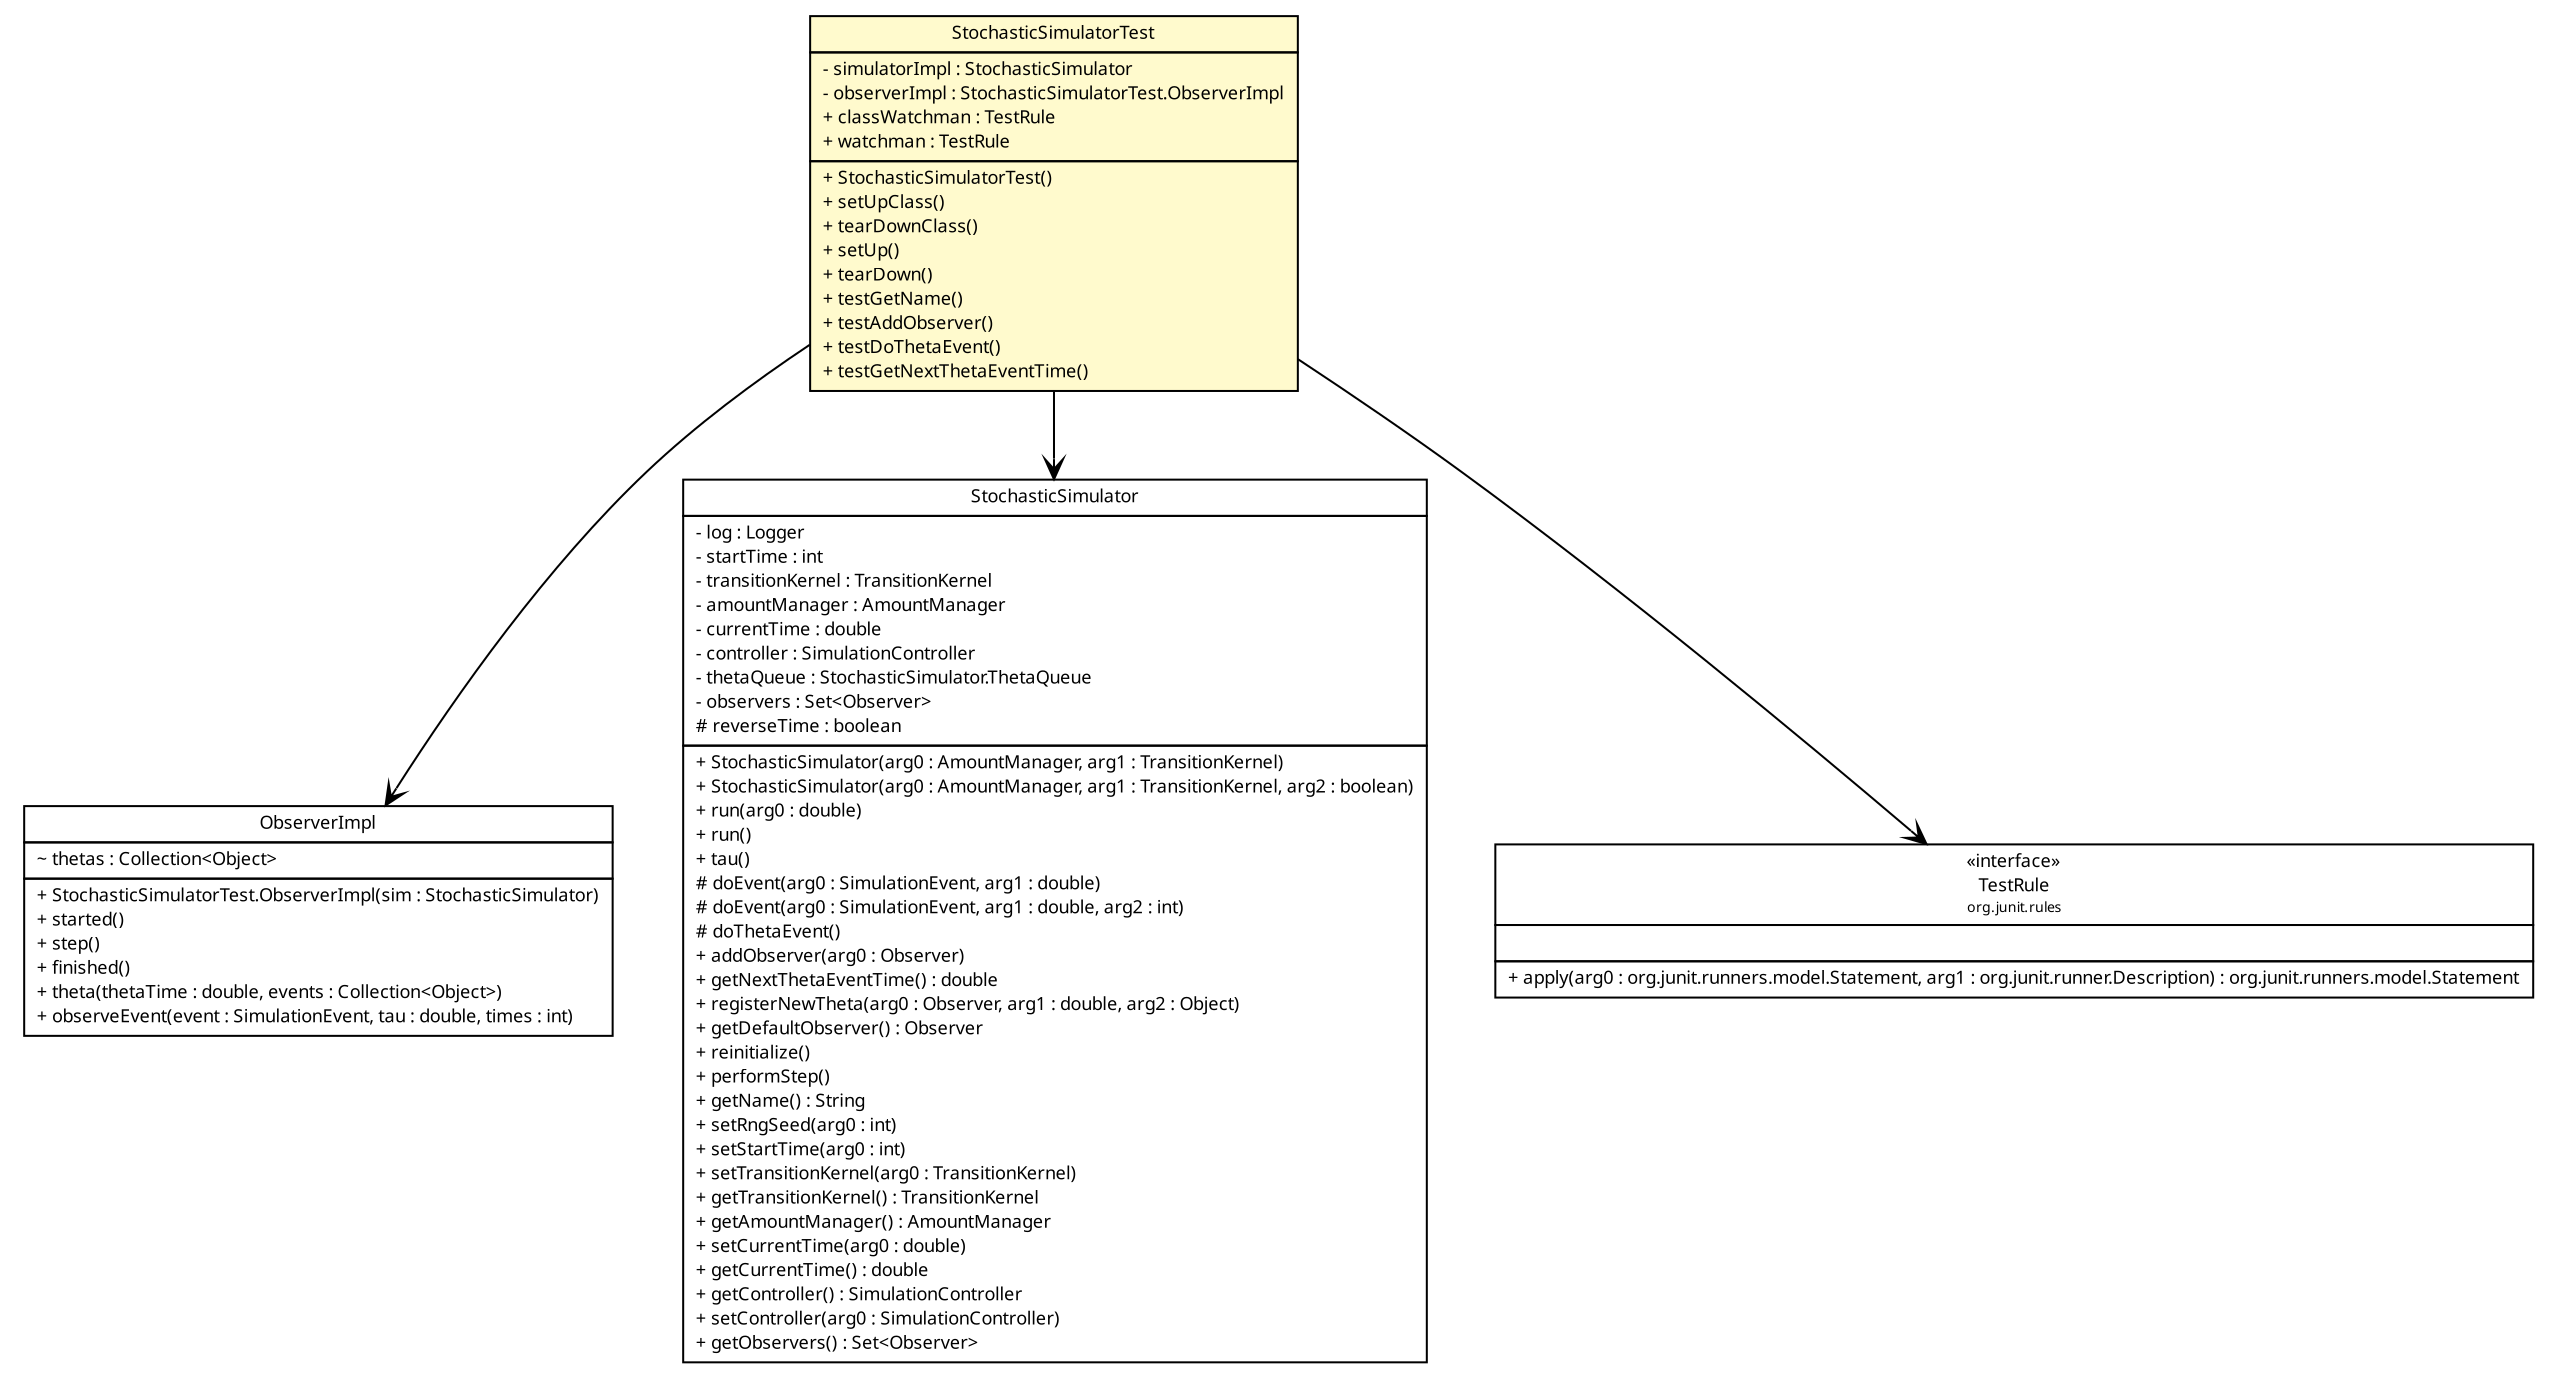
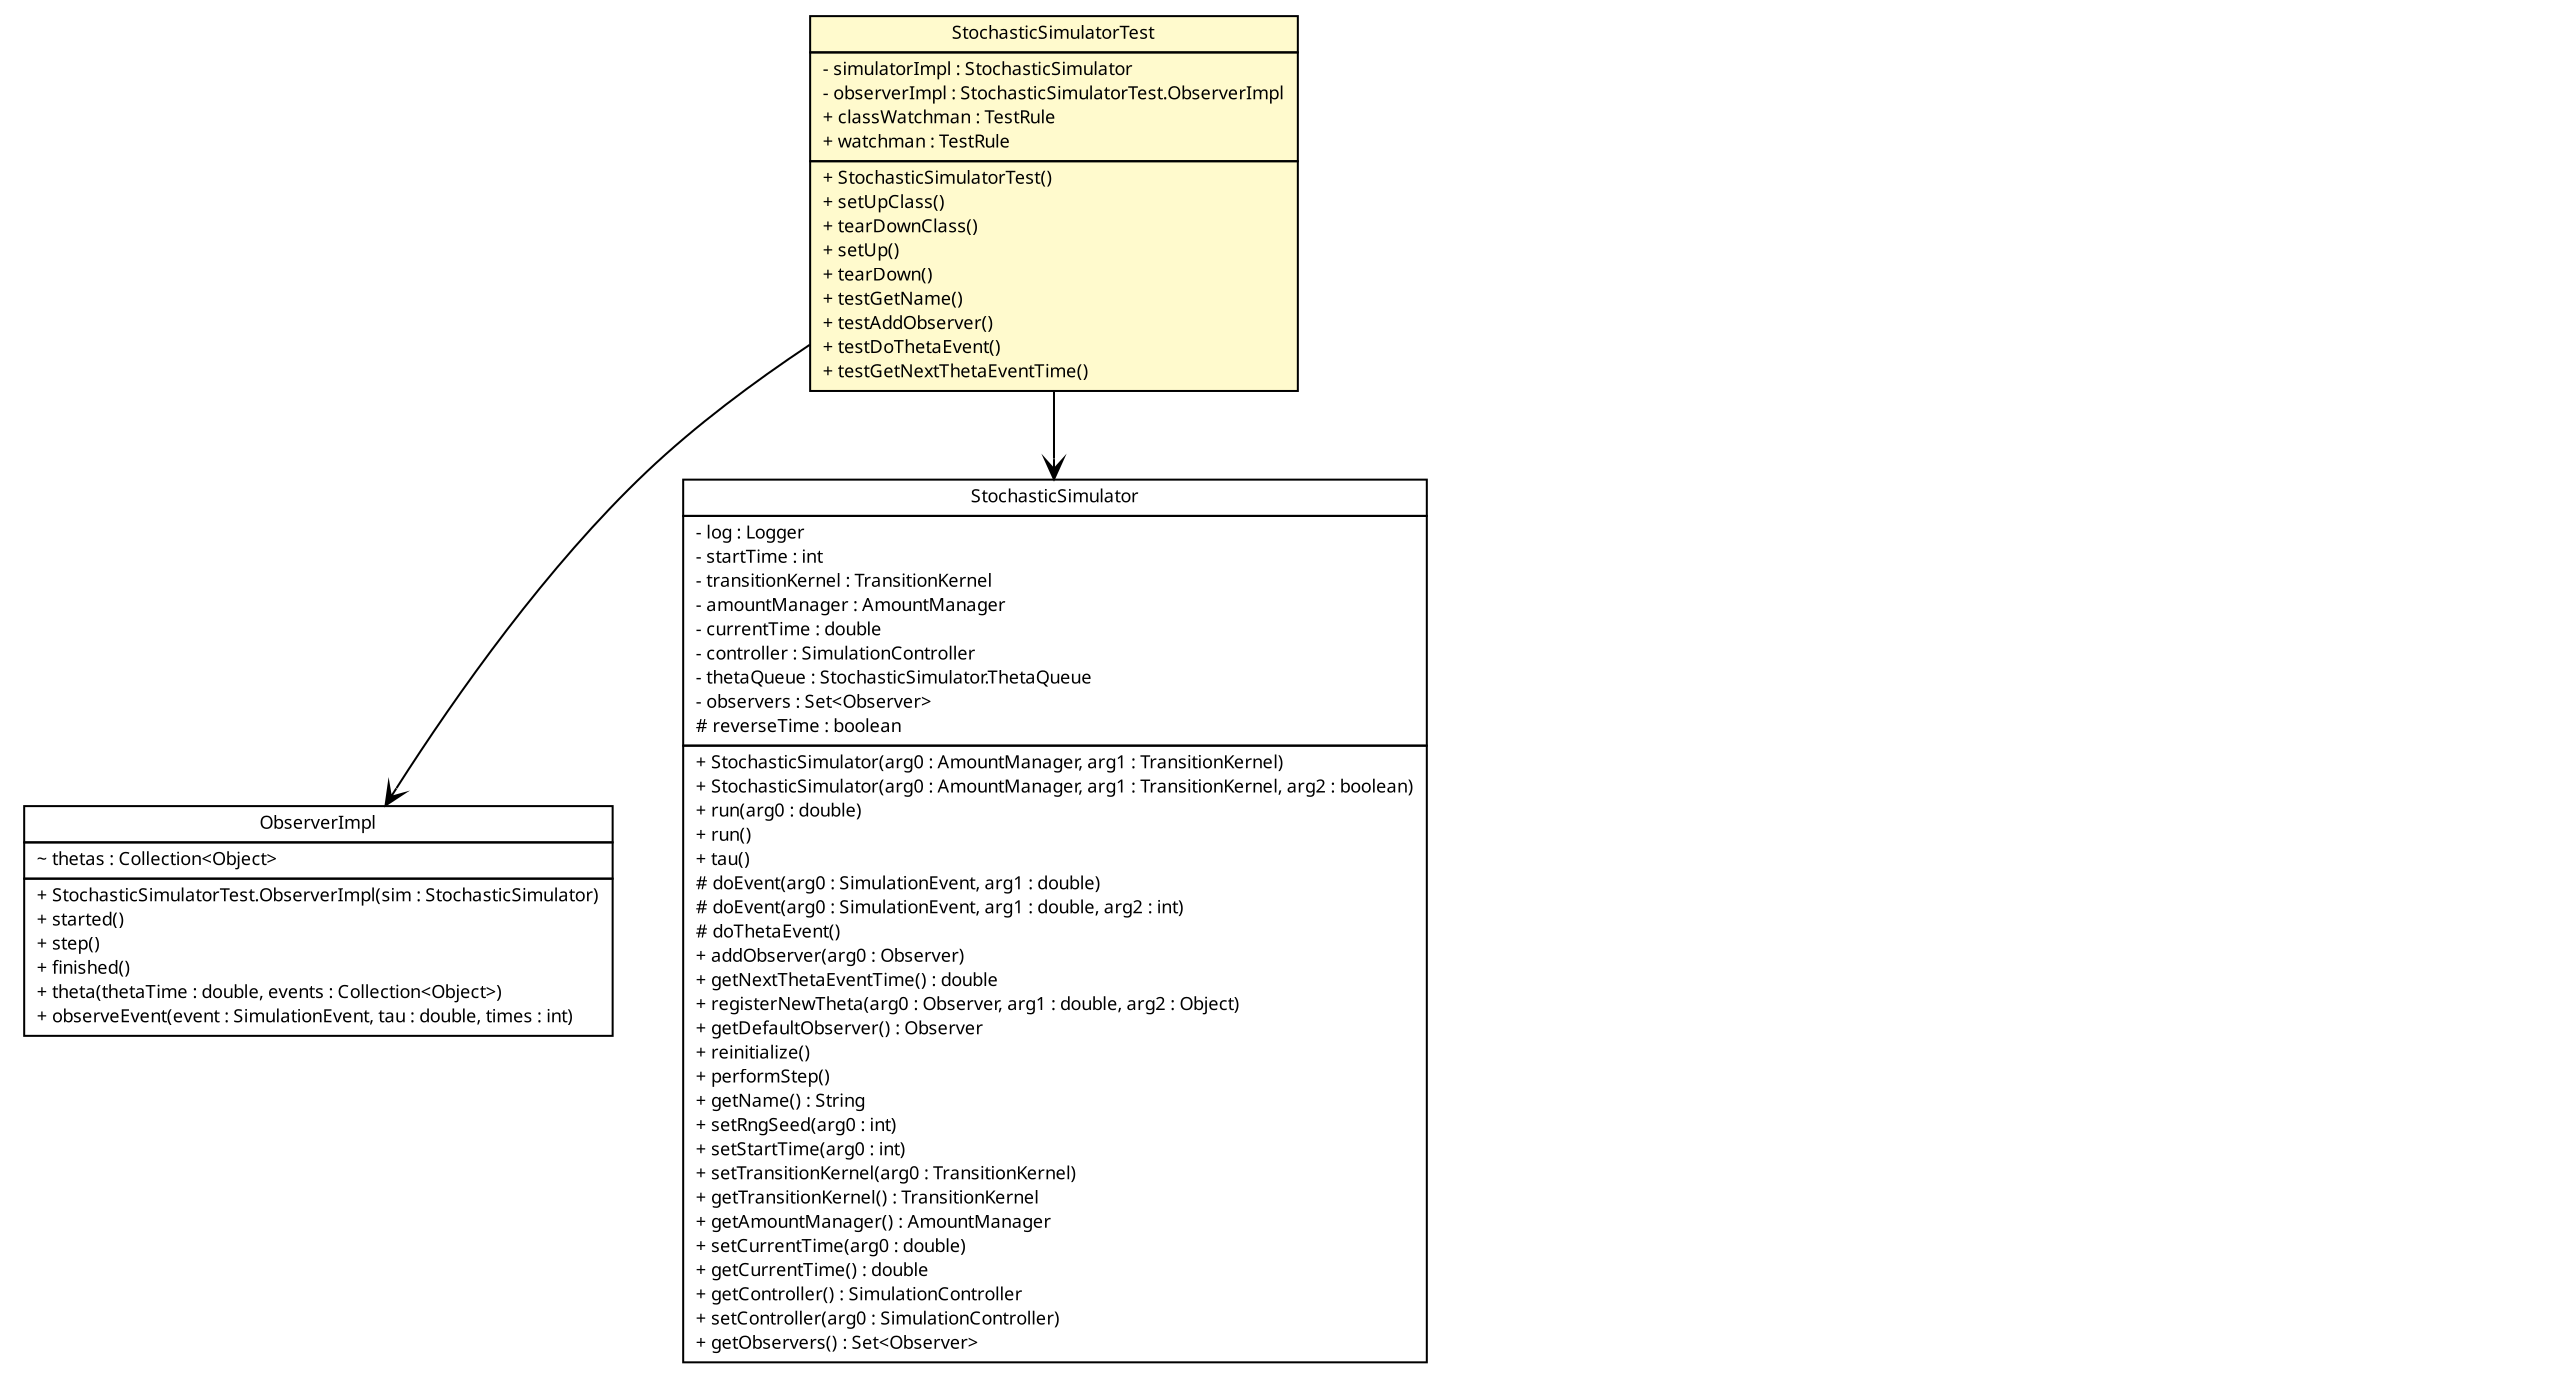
(2013, 921) -> none
